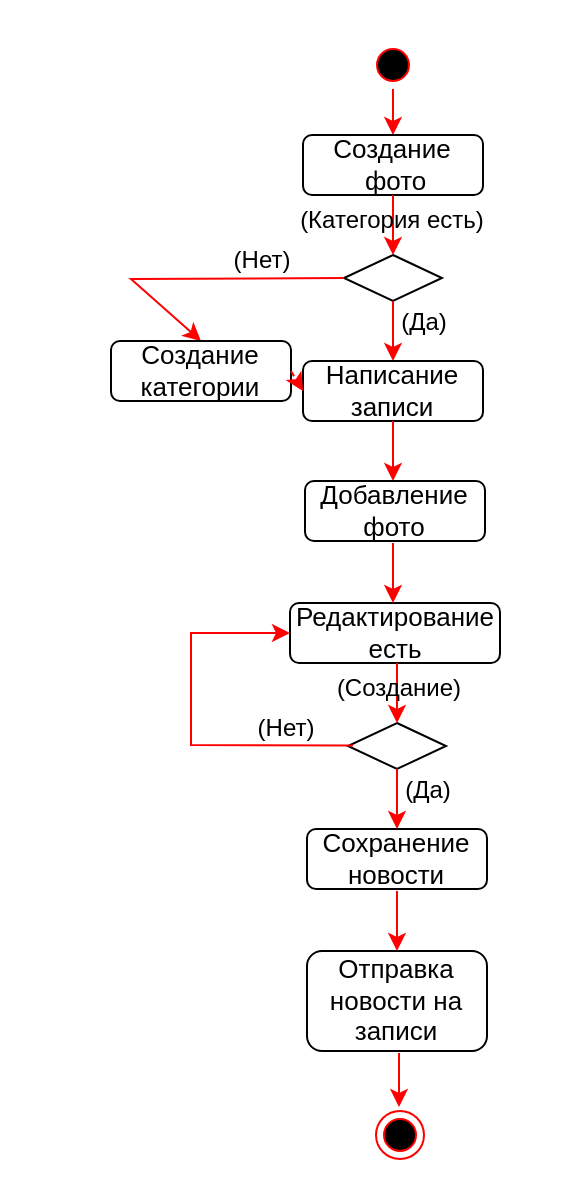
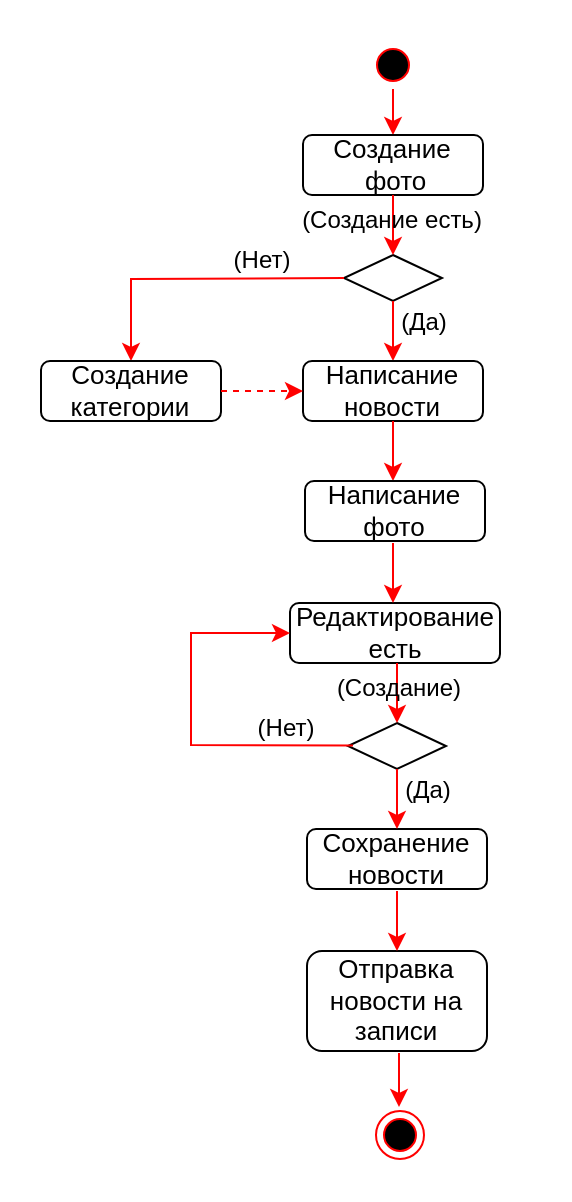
(393, 221) -> (393, 221)
(201, 371) -> (131, 391)
(393, 391) -> (393, 391)
(395, 511) -> (395, 511)
